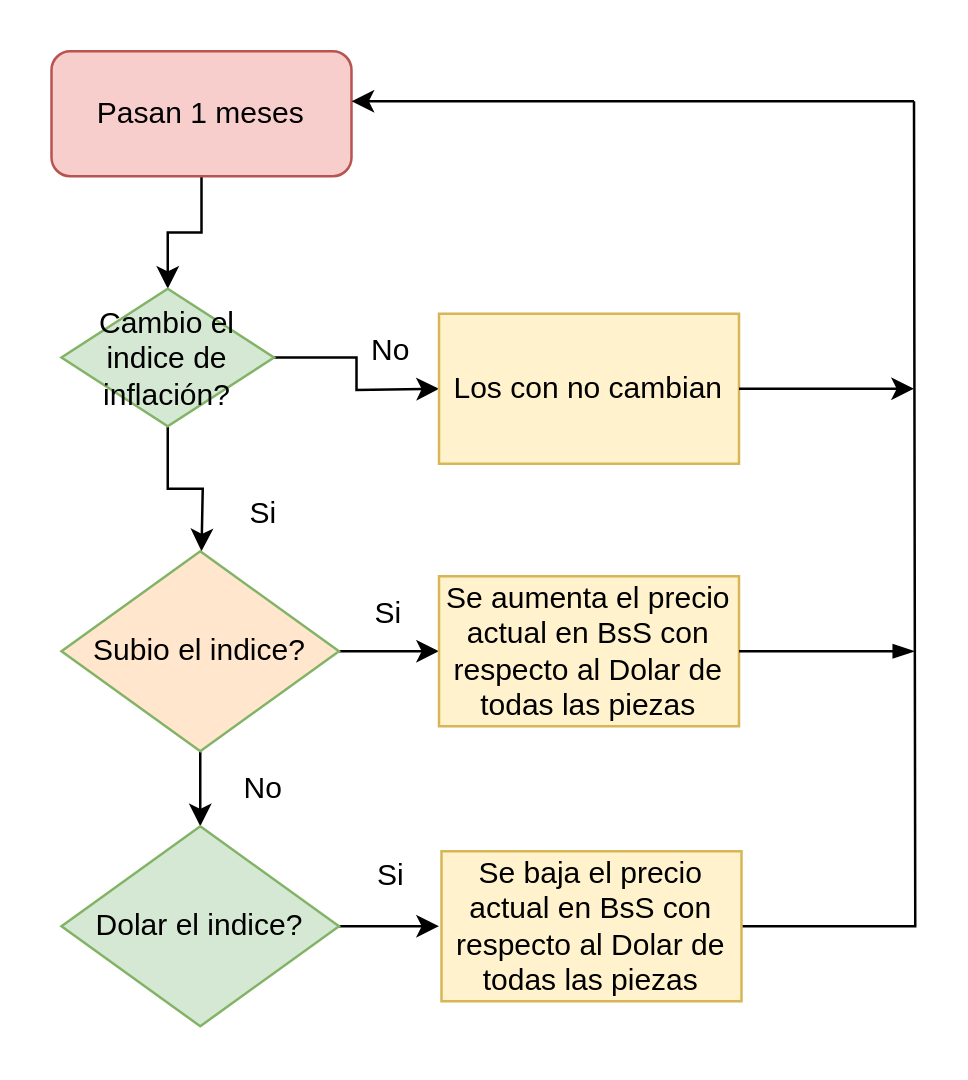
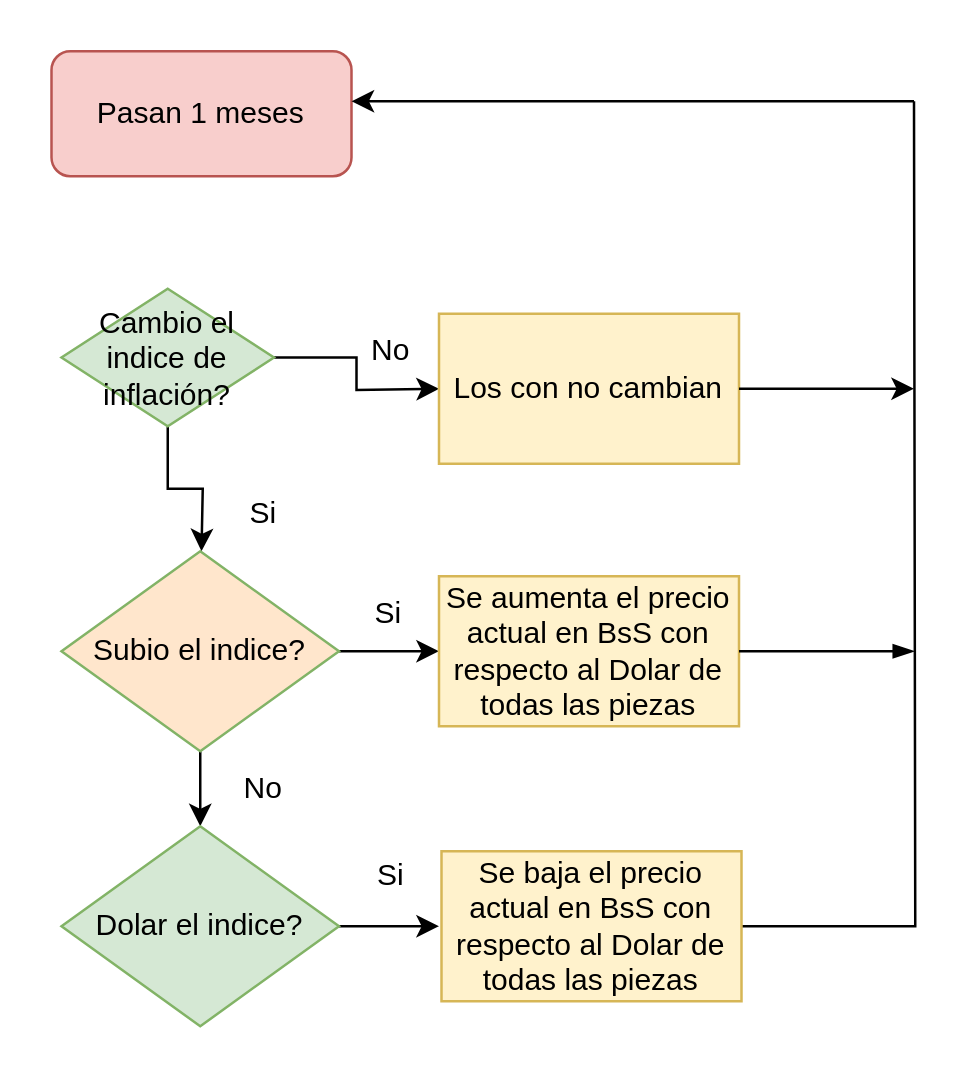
(193, 233) -> none
